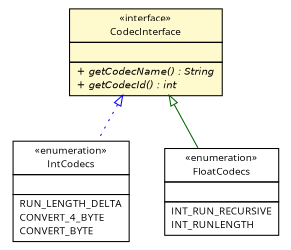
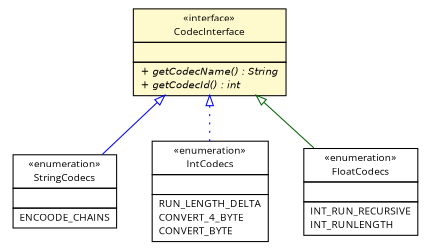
none -> (64, 191)
